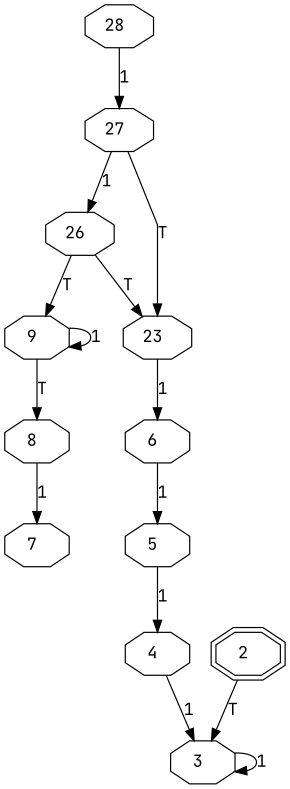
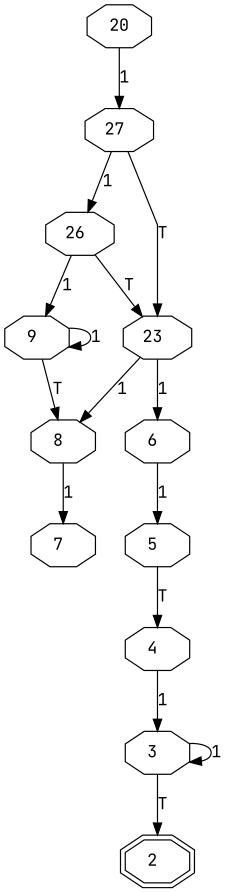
(119, 26) -> (119, 26)
(67, 286) -> (67, 286)
none -> (114, 385)
(163, 597) -> (163, 597)
(227, 705) -> (157, 799)
